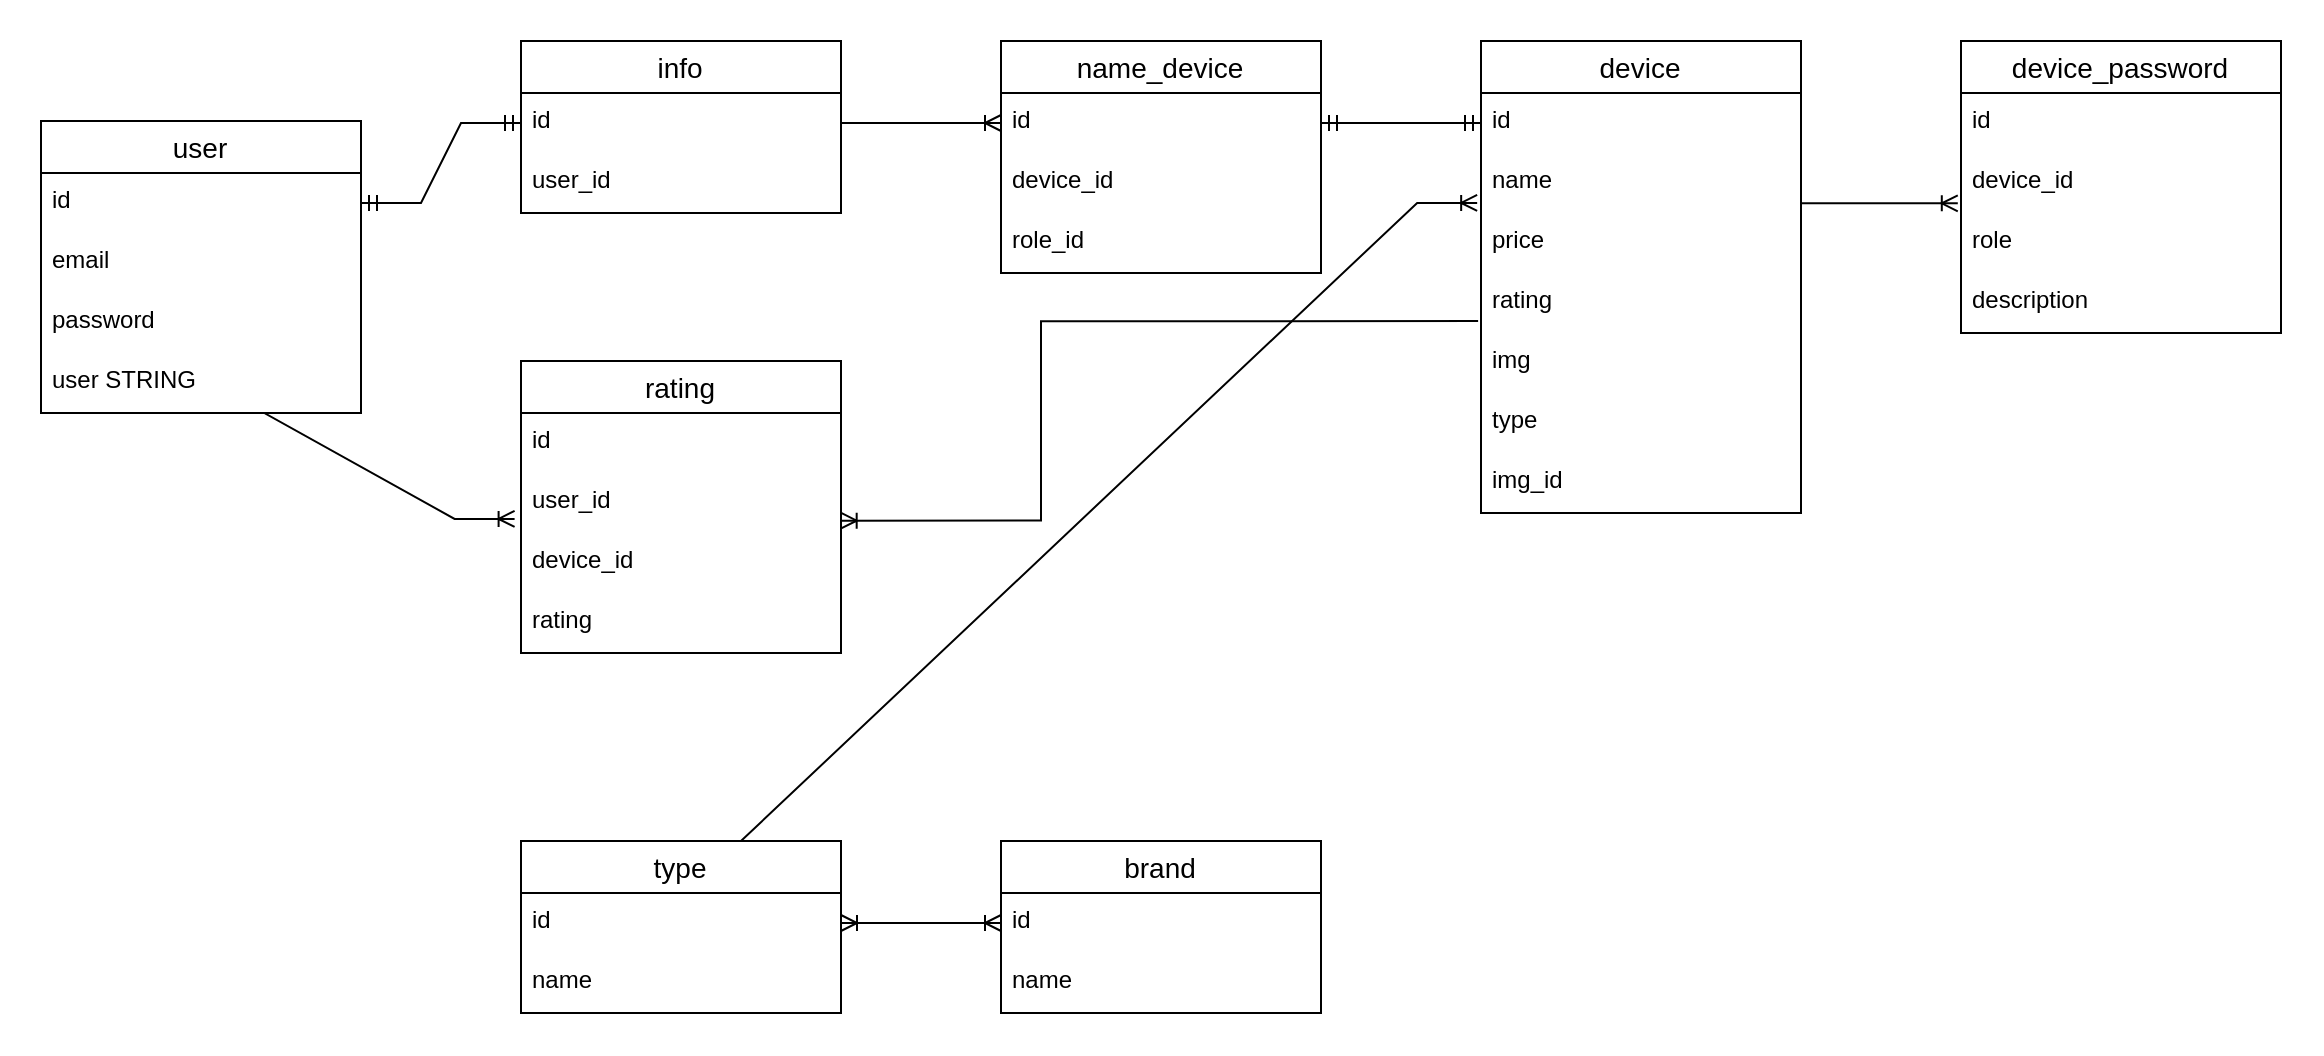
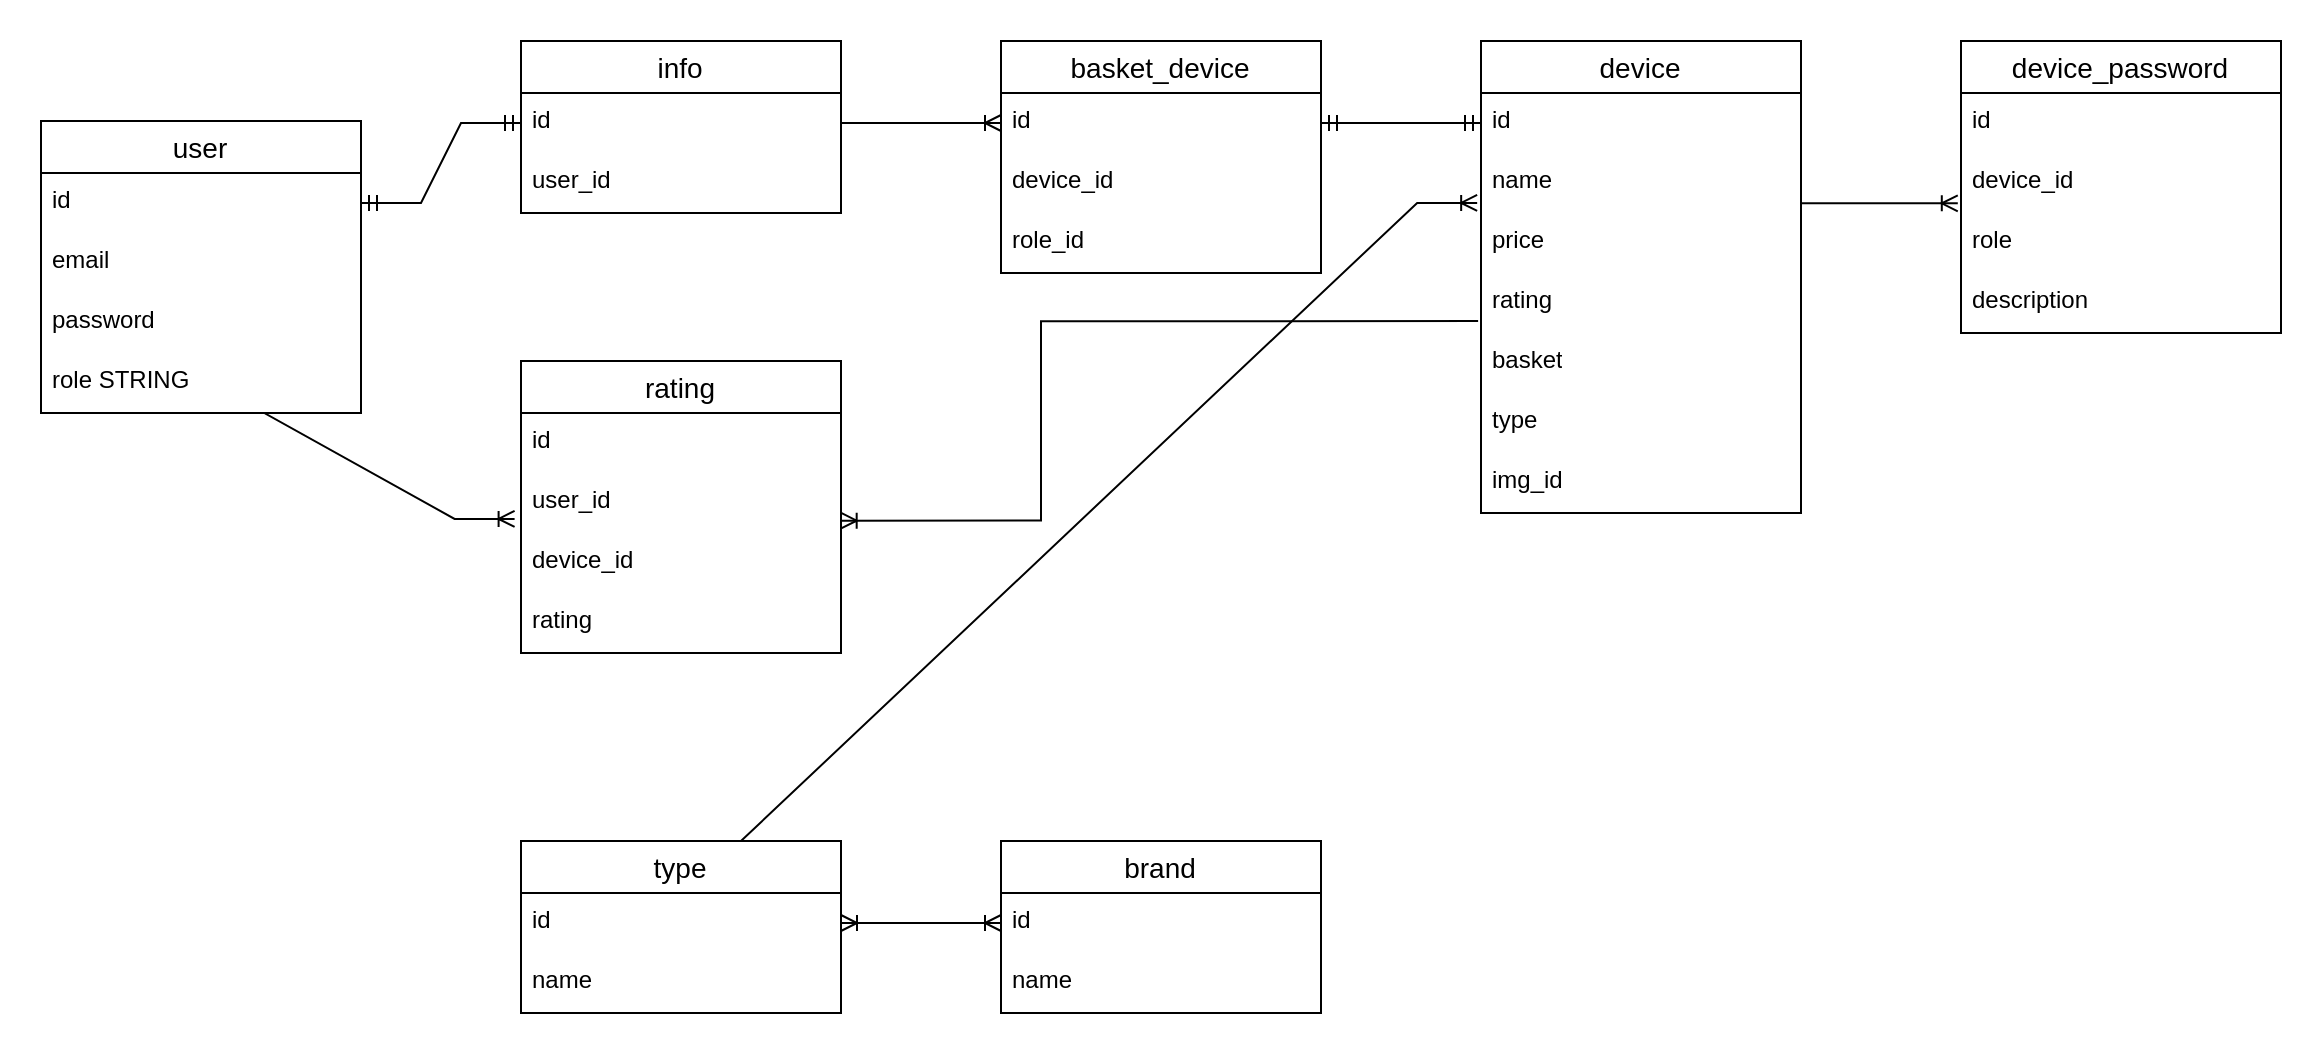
(1160, 69) -> (1160, 69)
(1510, 361) -> (1533, 361)
(124, 381) -> (121, 381)
